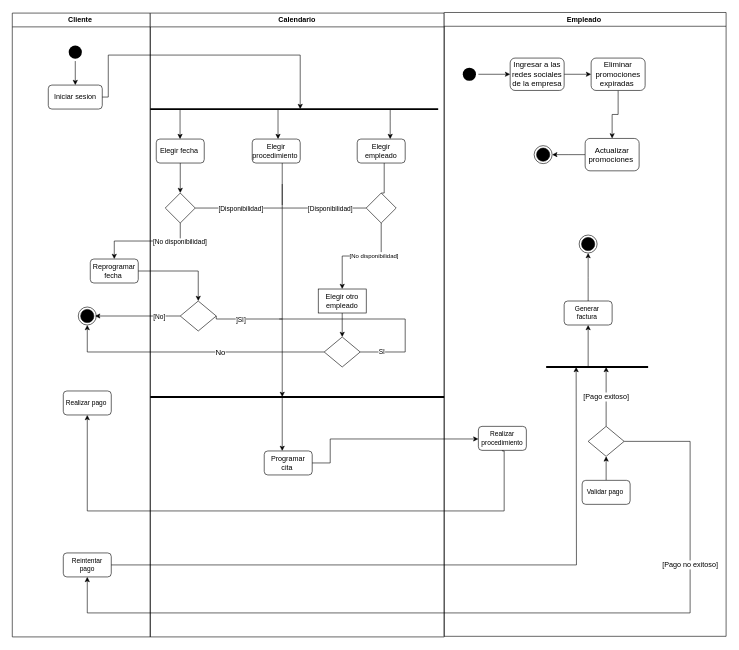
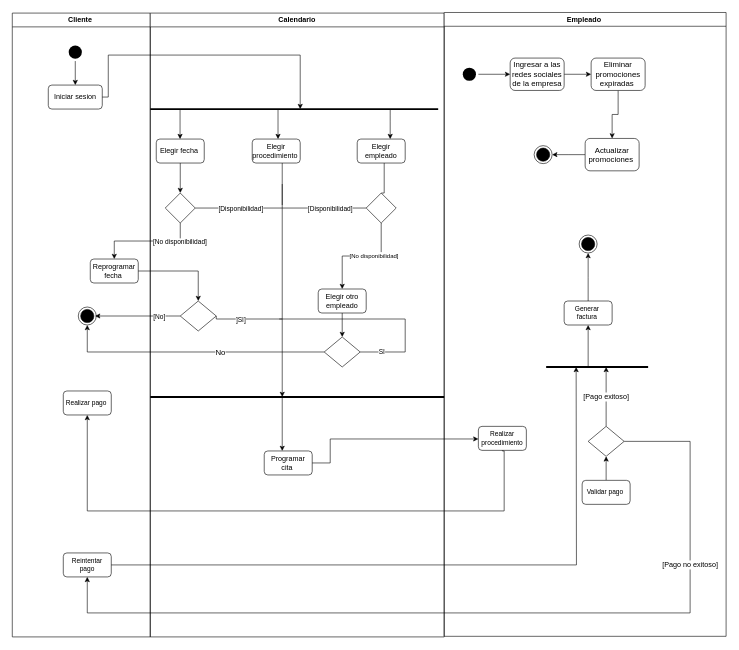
(342, 301) -> (342, 301)
